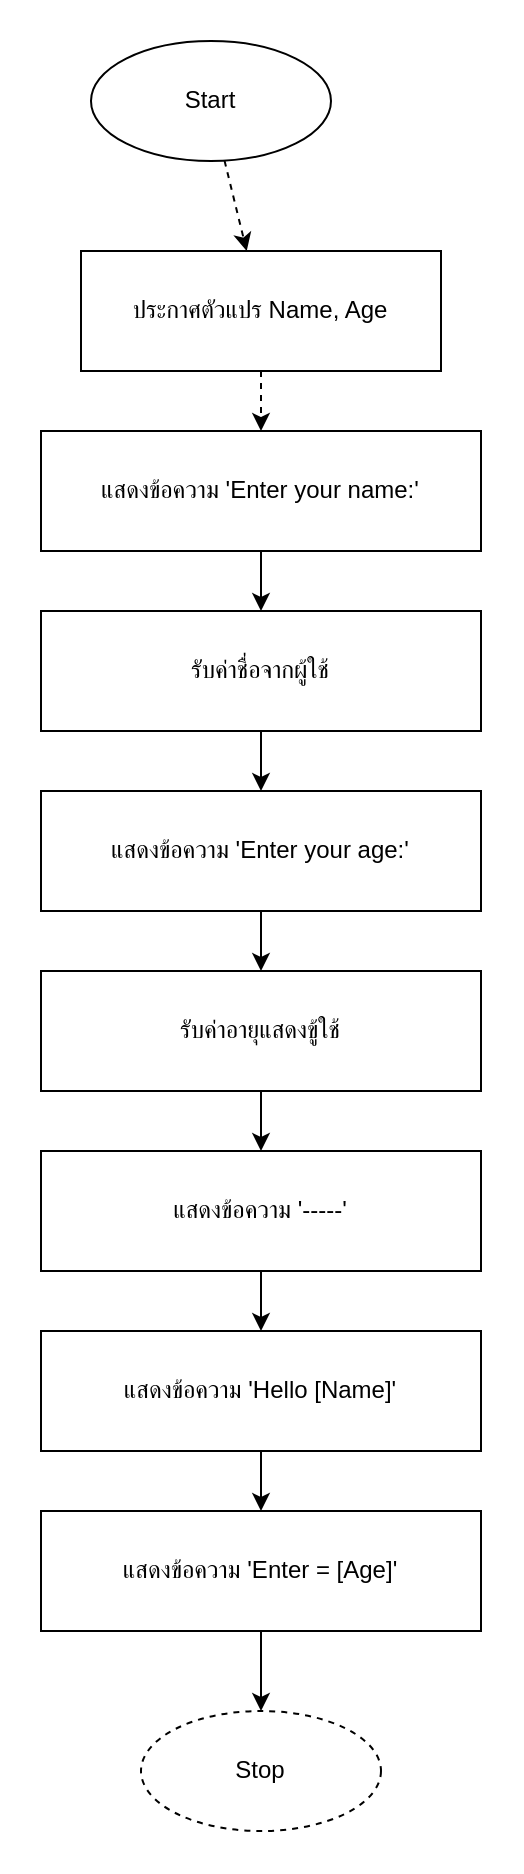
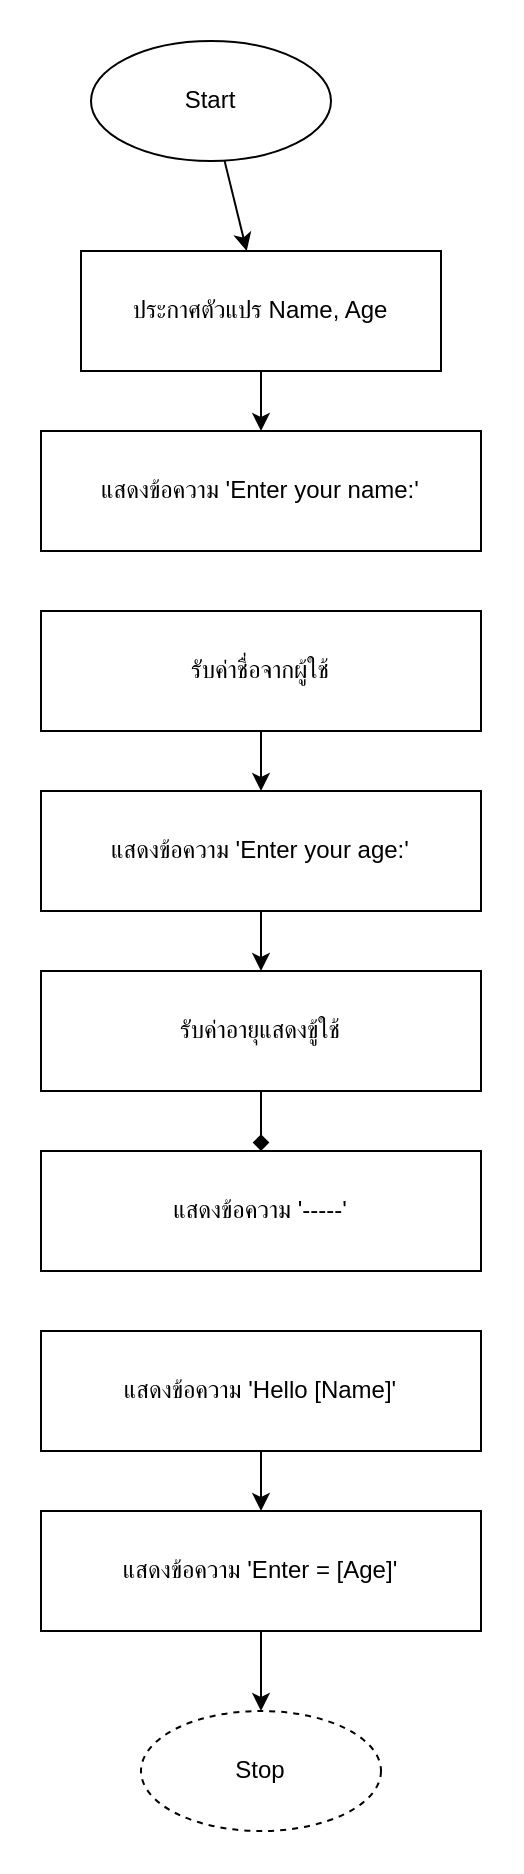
(234, 201) -> (234, 201)
(261, 396) -> (261, 396)
(261, 574) -> none
(261, 1136) -> (261, 1135)
(261, 1294) -> none
